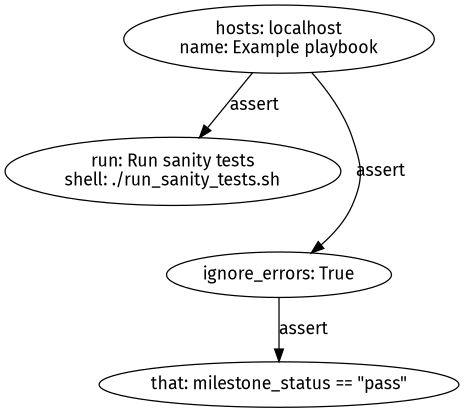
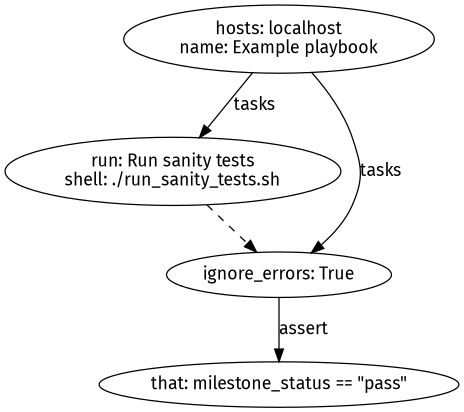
(255, 105) -> (255, 105)
(381, 171) -> (381, 171)
none -> (227, 224)
